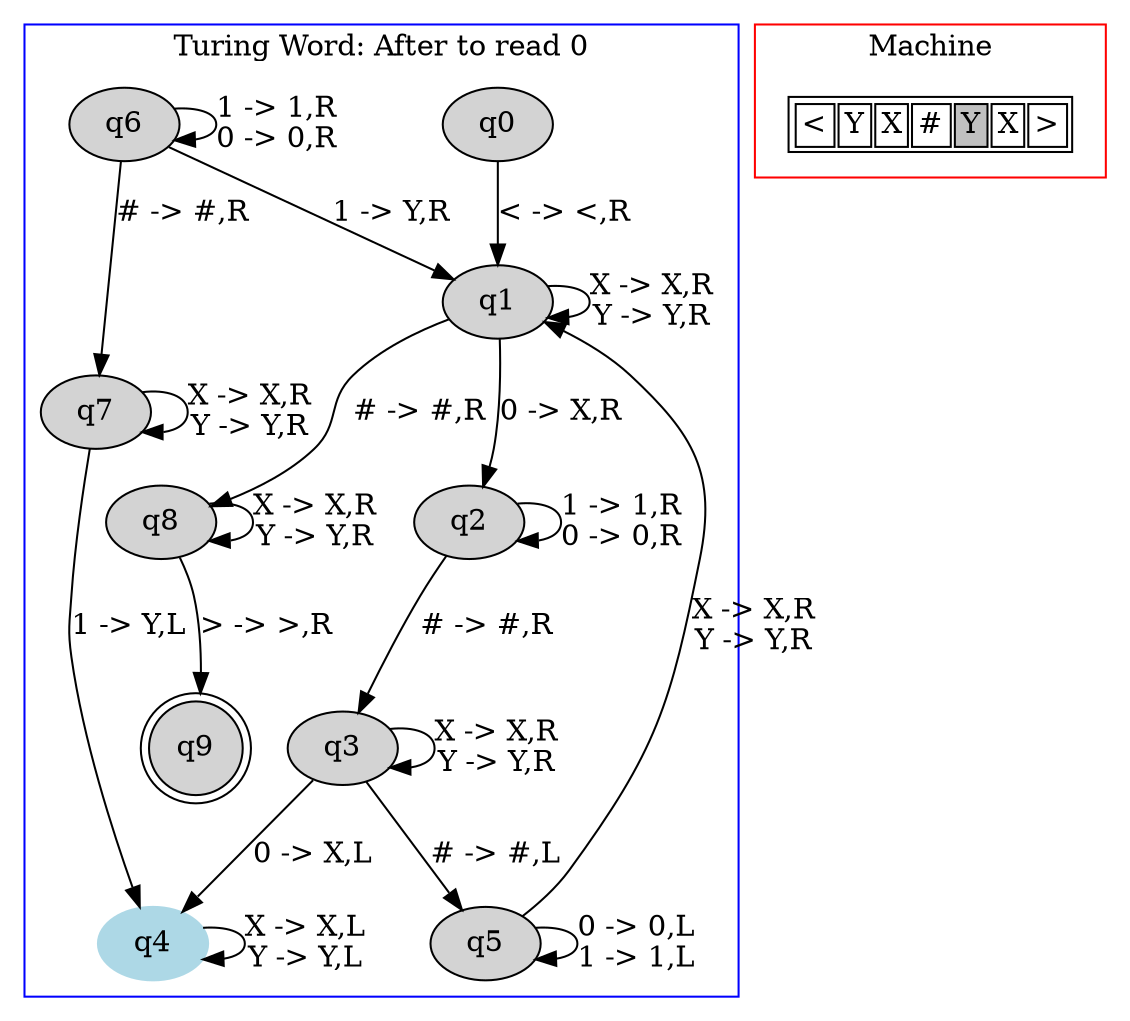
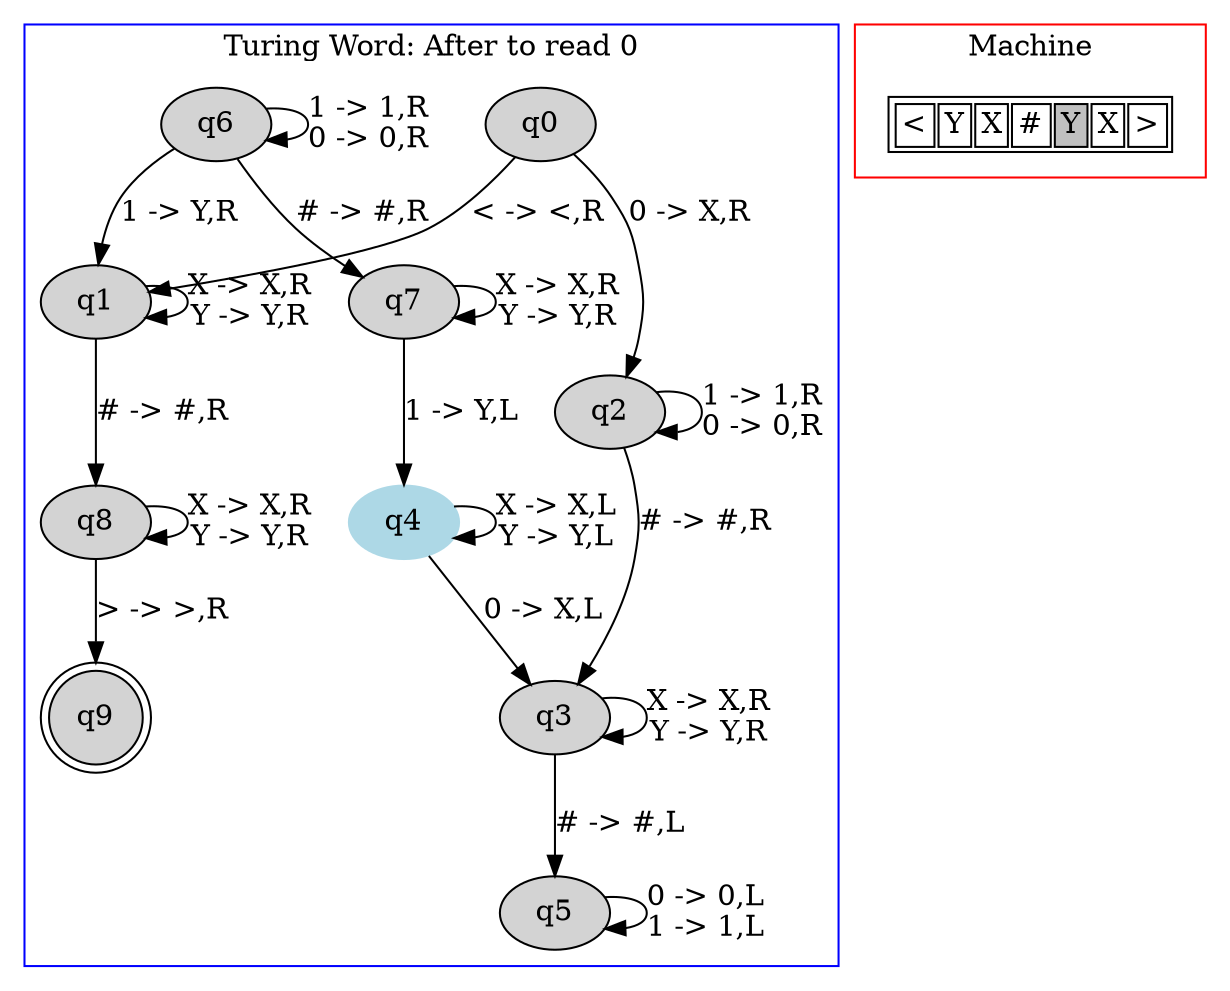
(499, 403) -> (635, 247)
(688, 617) -> none
(255, 838) -> (473, 612)
